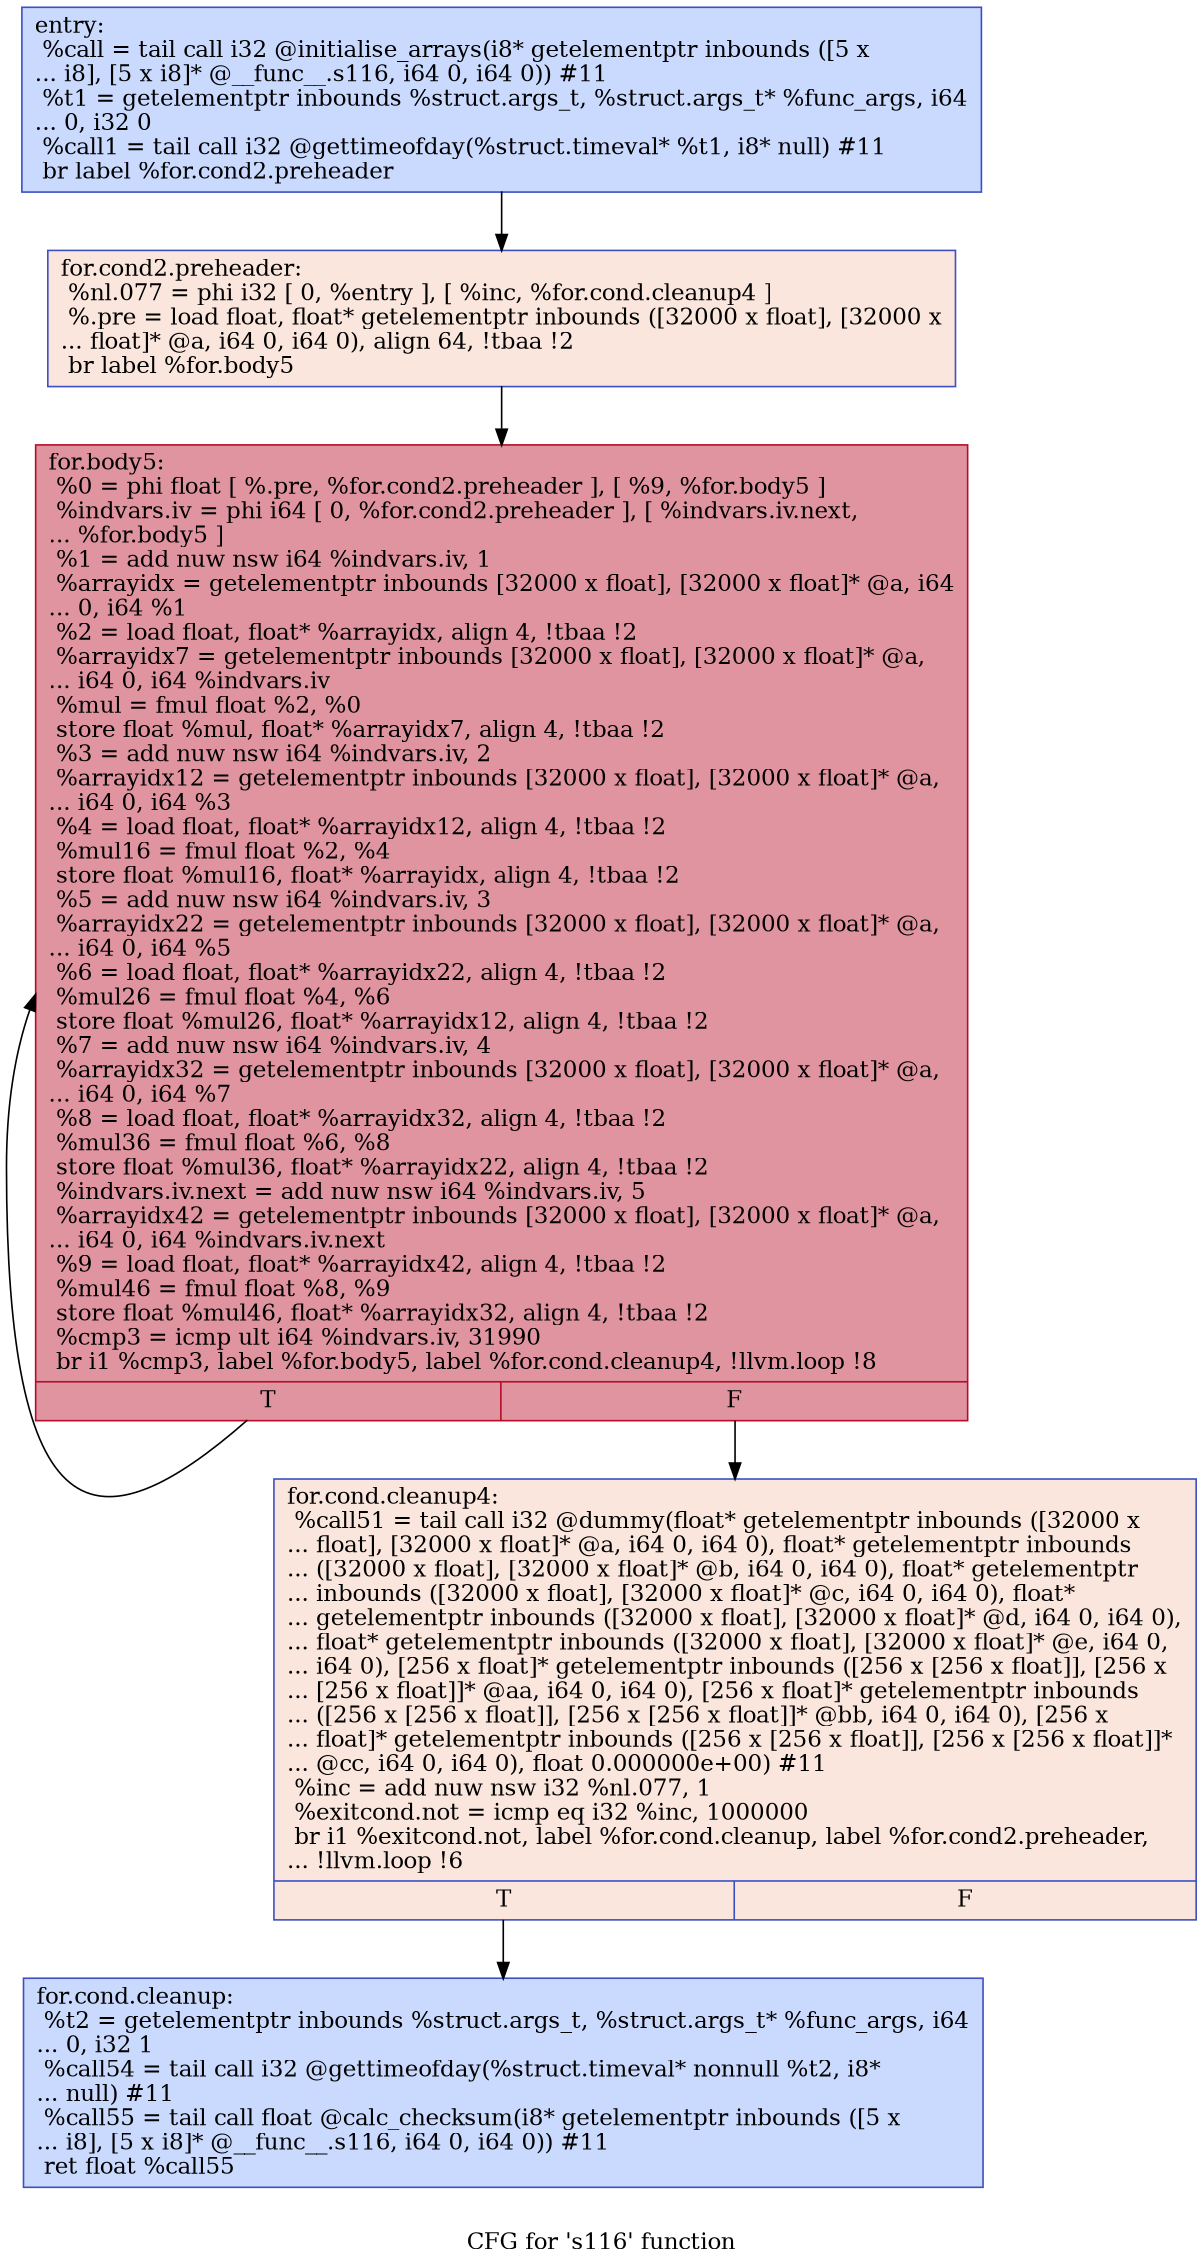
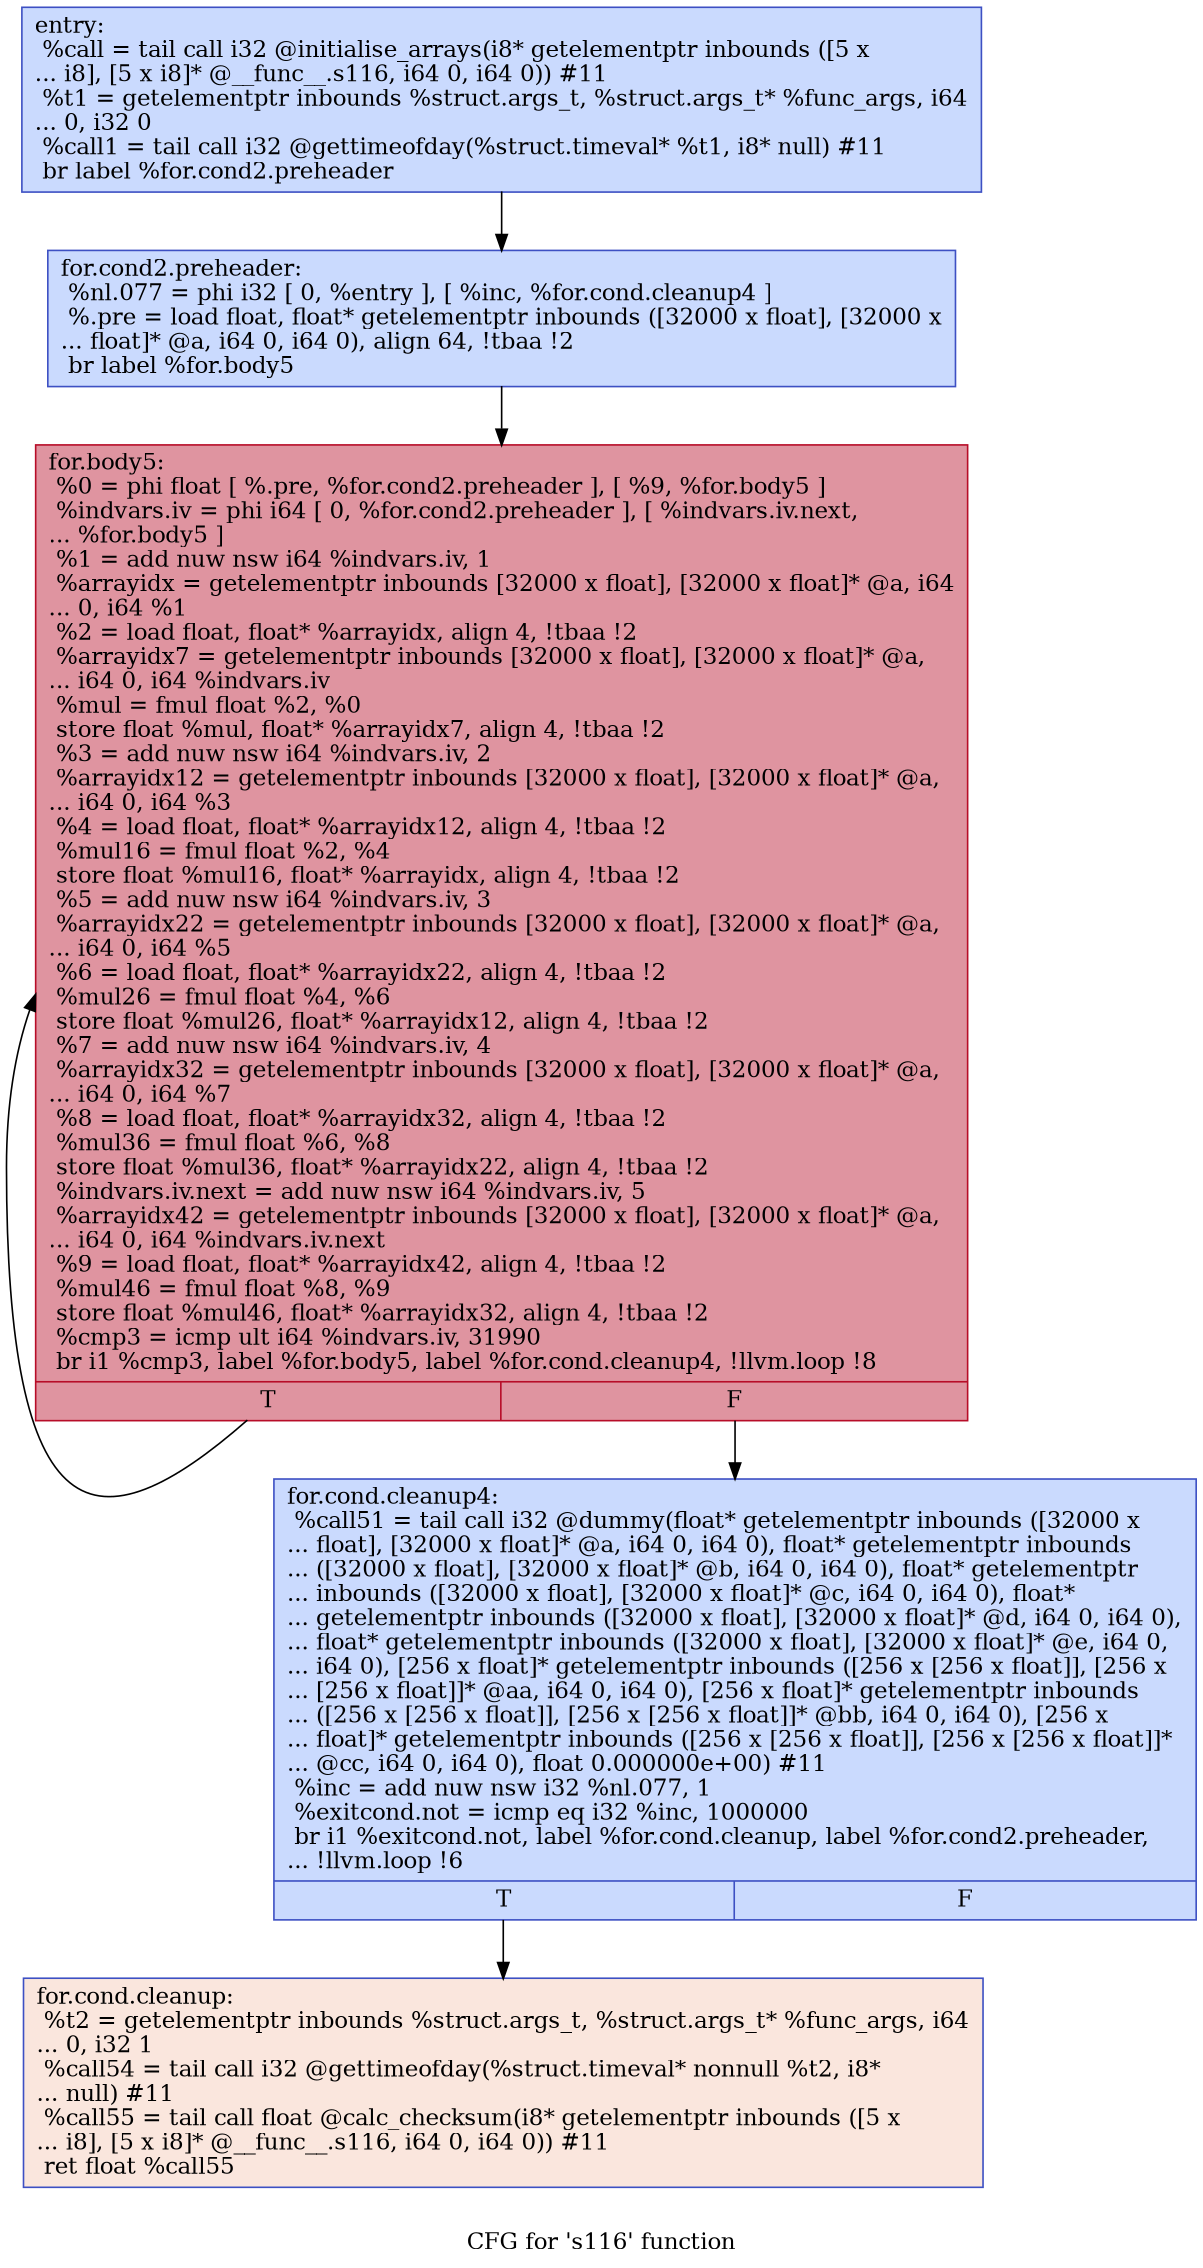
(502, 318) -> (502, 318)
(735, 1699) -> (735, 1699)
(503, 2083) -> (503, 2083)
